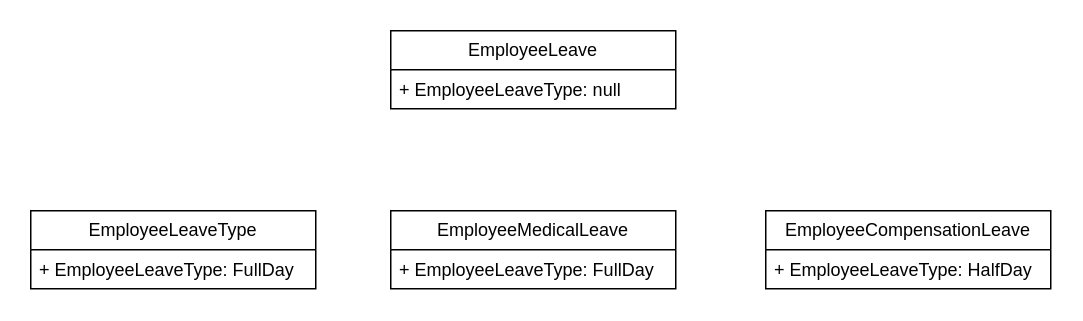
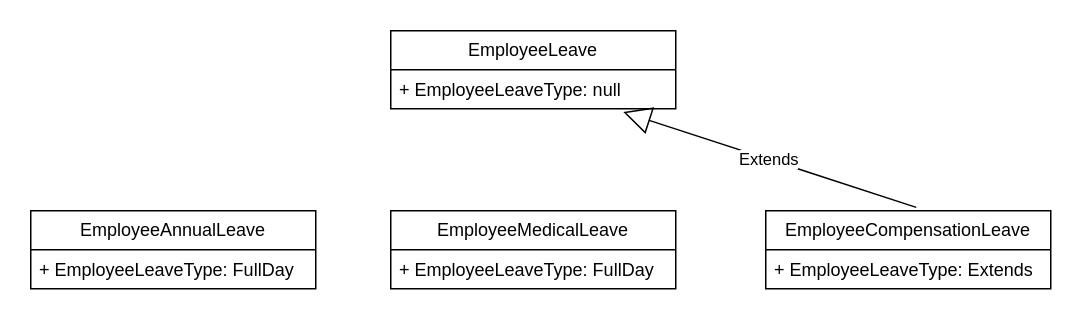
none -> (783, 164)
(173, 230) -> (173, 230)
(904, 271) -> (907, 271)
